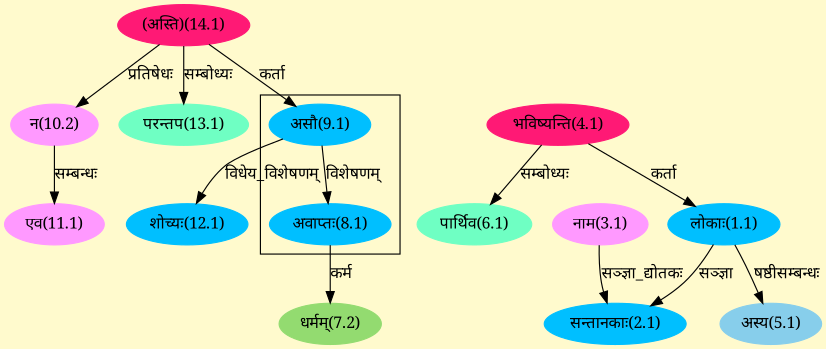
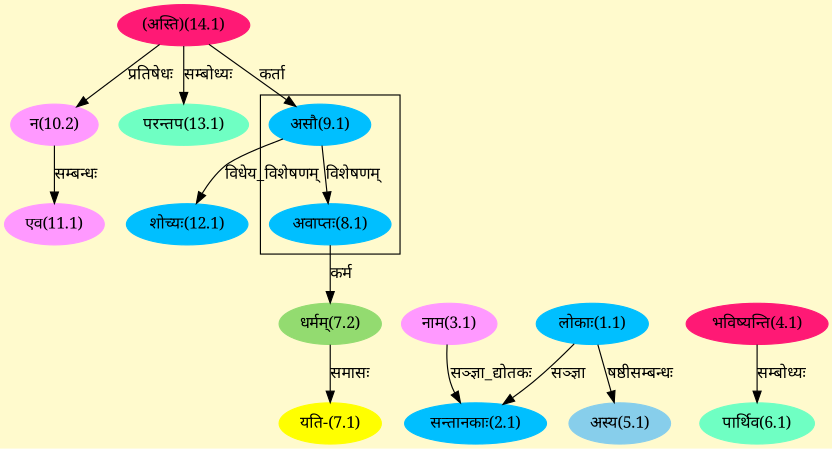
(637, 172) -> none
none -> (330, 423)
